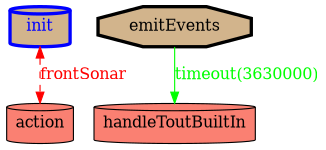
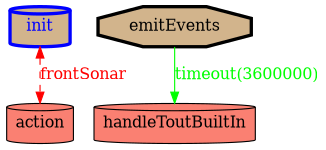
(247, 75) -> (247, 75)
